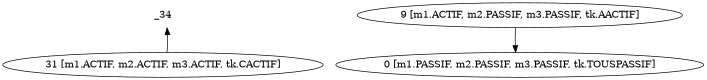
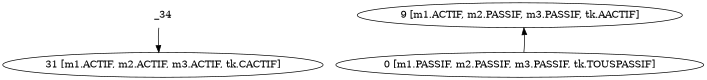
(515, 37) -> (524, 44)
(168, 44) -> (158, 37)
